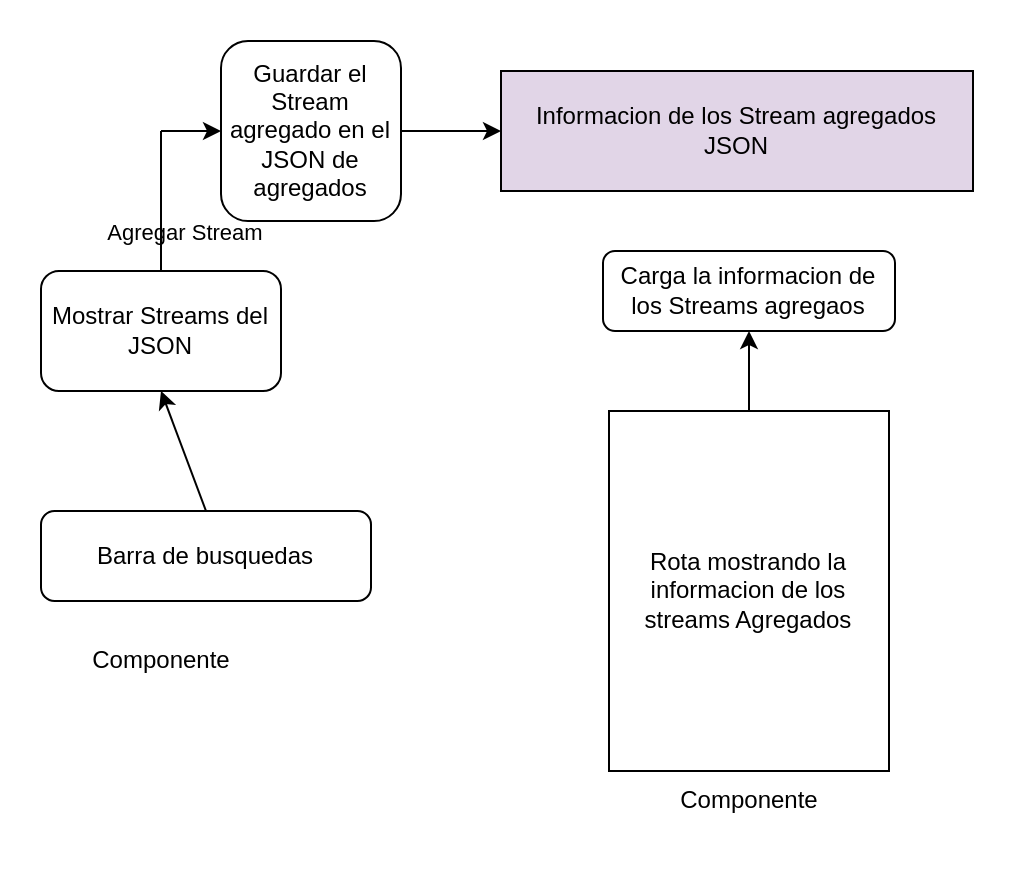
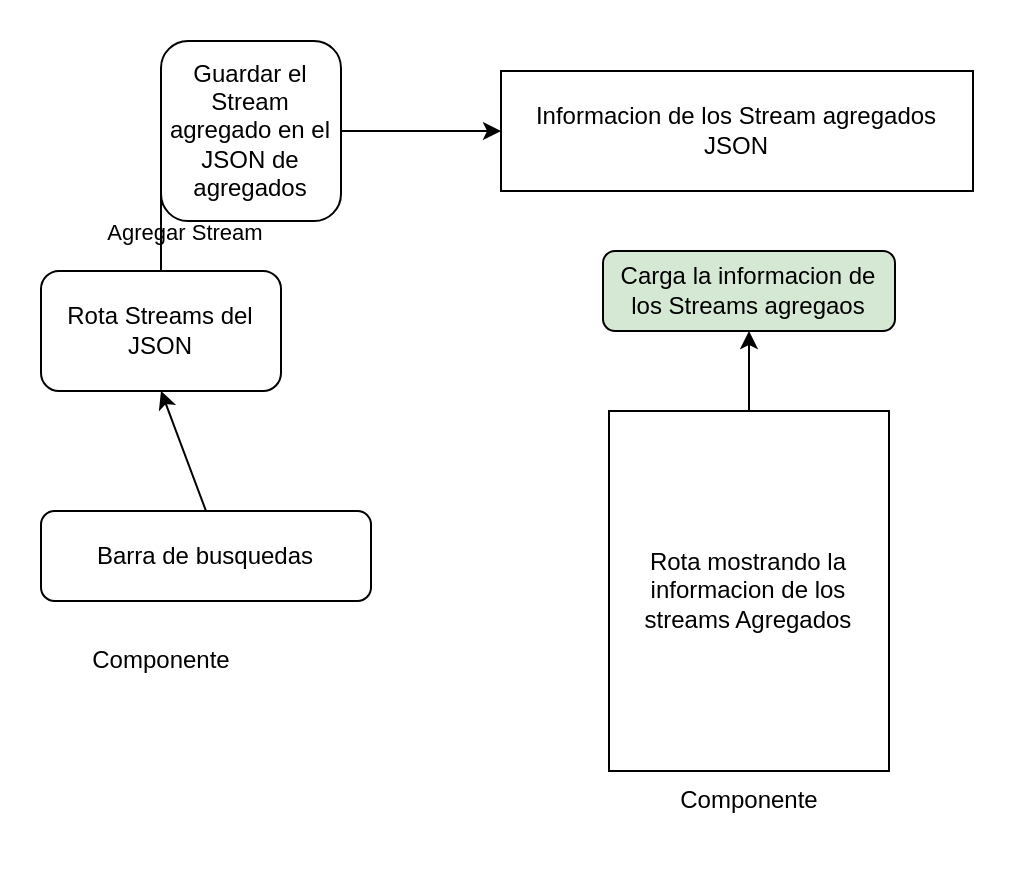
(311, 131) -> (251, 131)
(737, 131) -> (737, 131)
(749, 291) -> (749, 291)
(161, 331) -> (161, 331)
